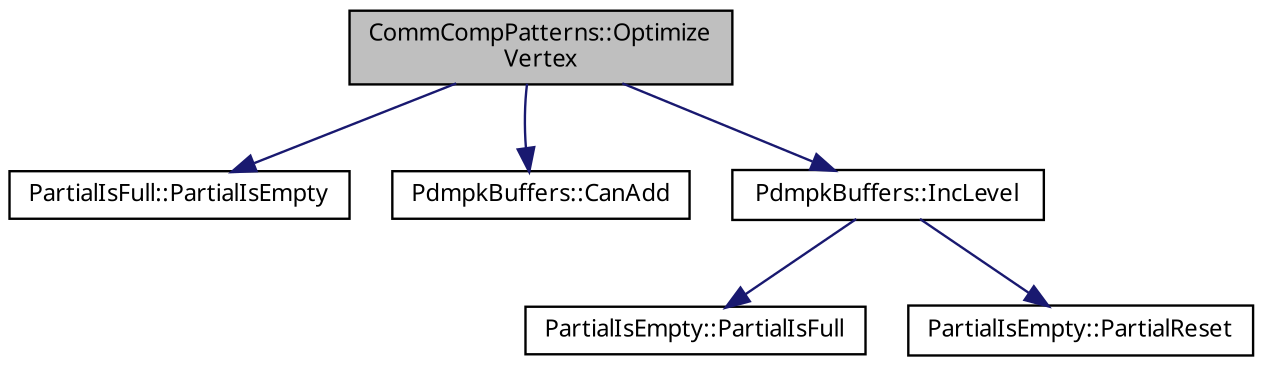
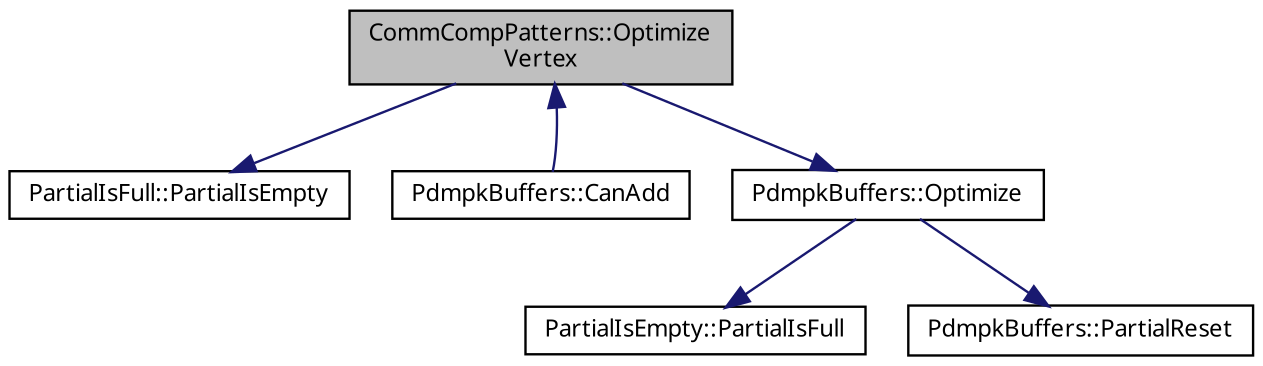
(525, 116) -> (556, 140)
(888, 195) -> (888, 195)
(1081, 331) -> (1081, 331)
